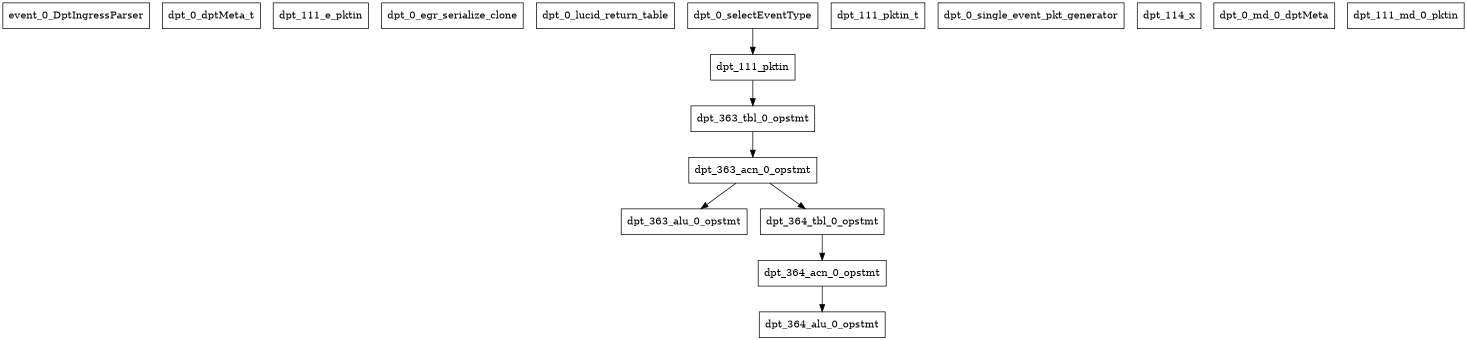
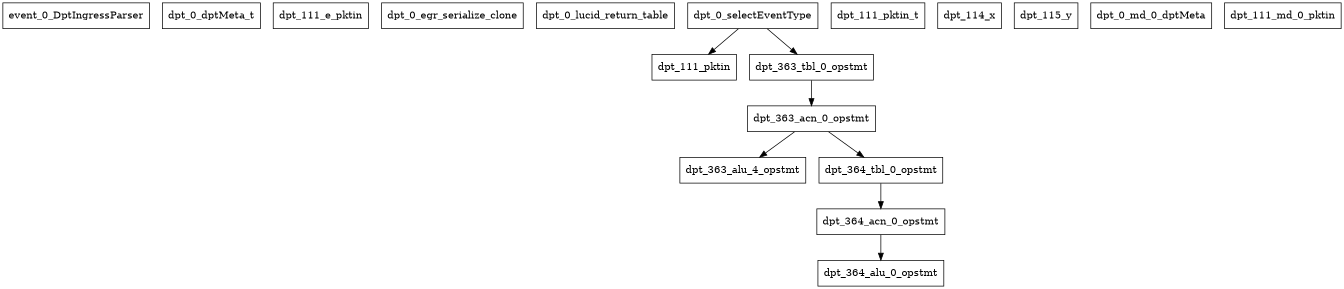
(1031, 16) -> none
none -> (1046, 16)
(753, 89) -> (779, 39)
(684, 222) -> (743, 170)
